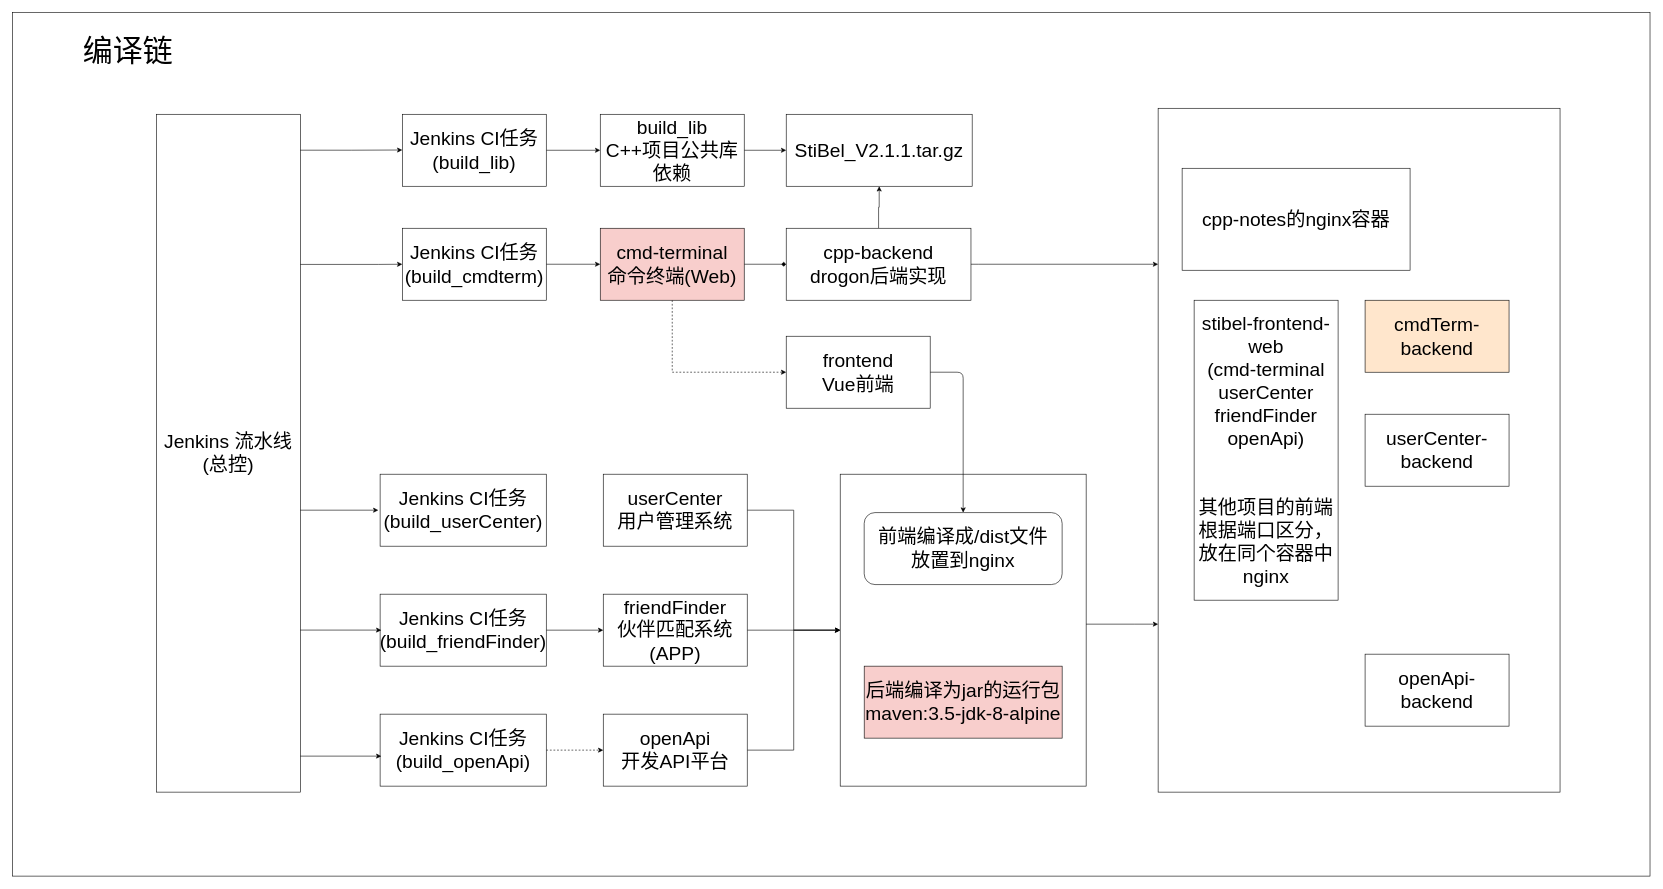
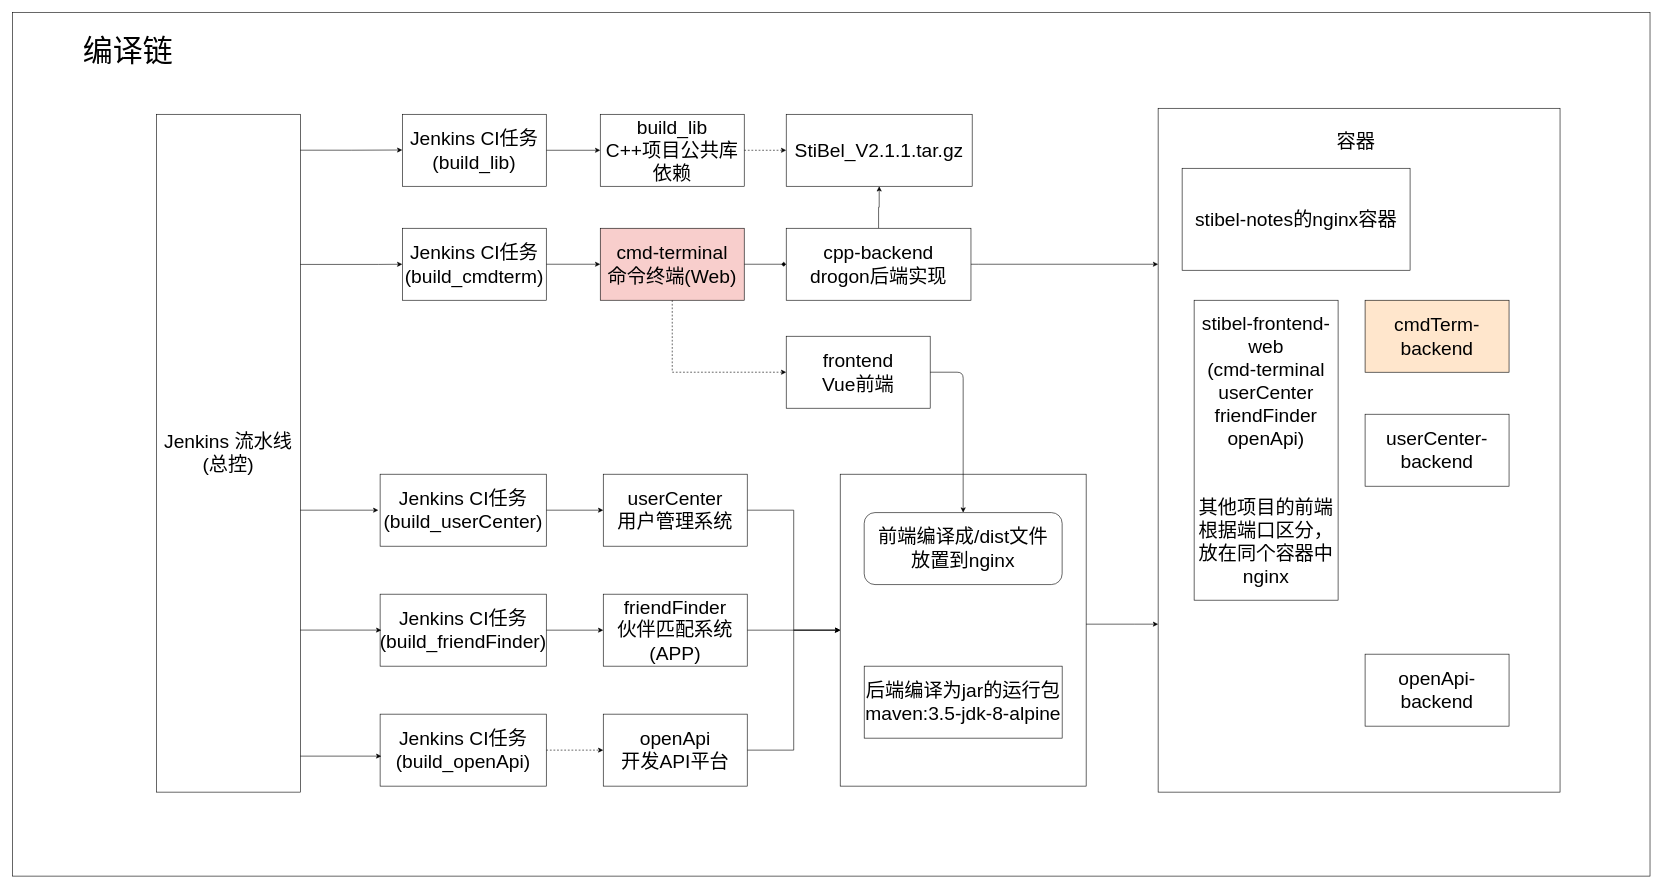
none -> (1356, 141)
(762, 150) -> (762, 150)
(1296, 219) -> (1296, 219)
none -> (597, 510)
(963, 702) -> (963, 702)
